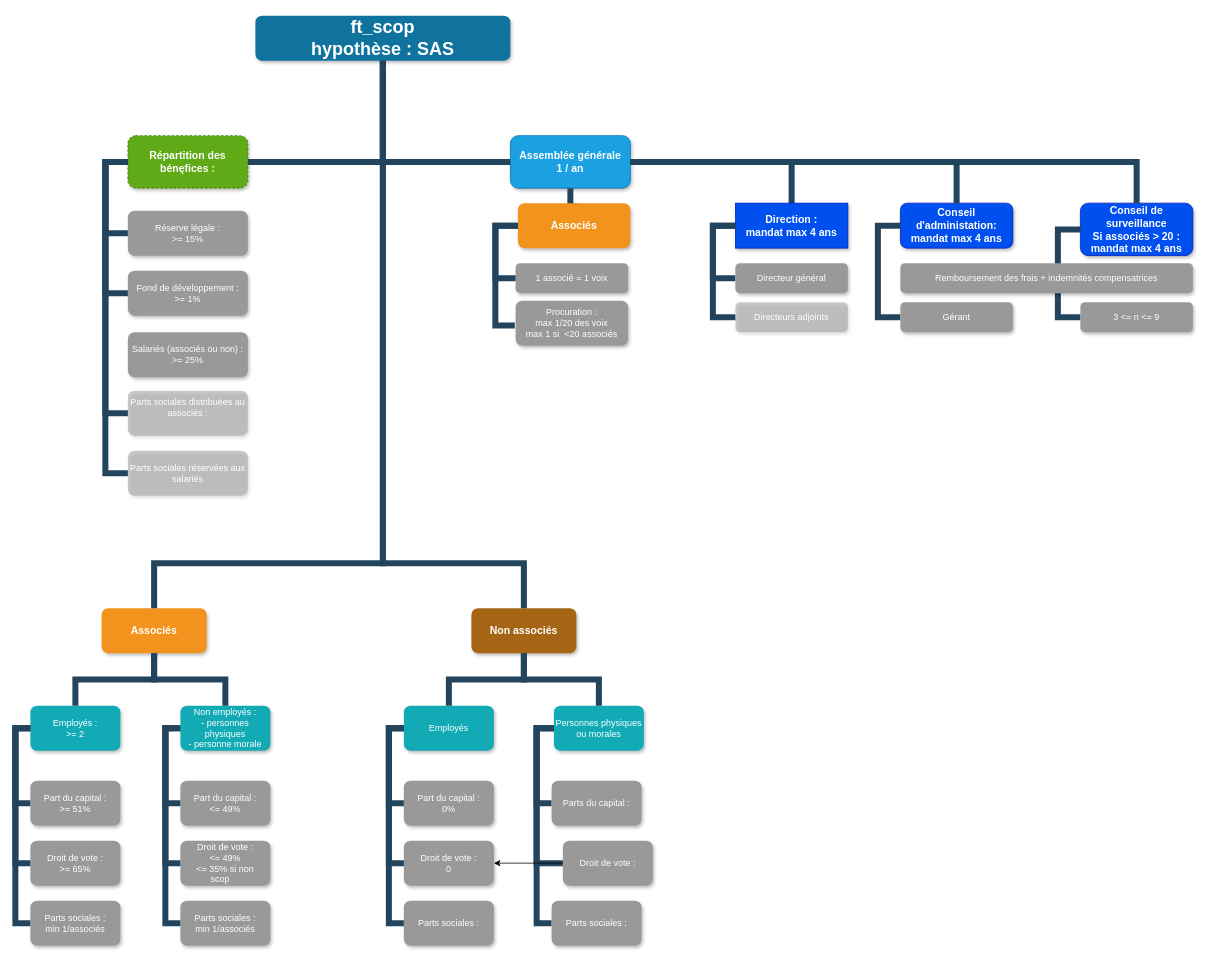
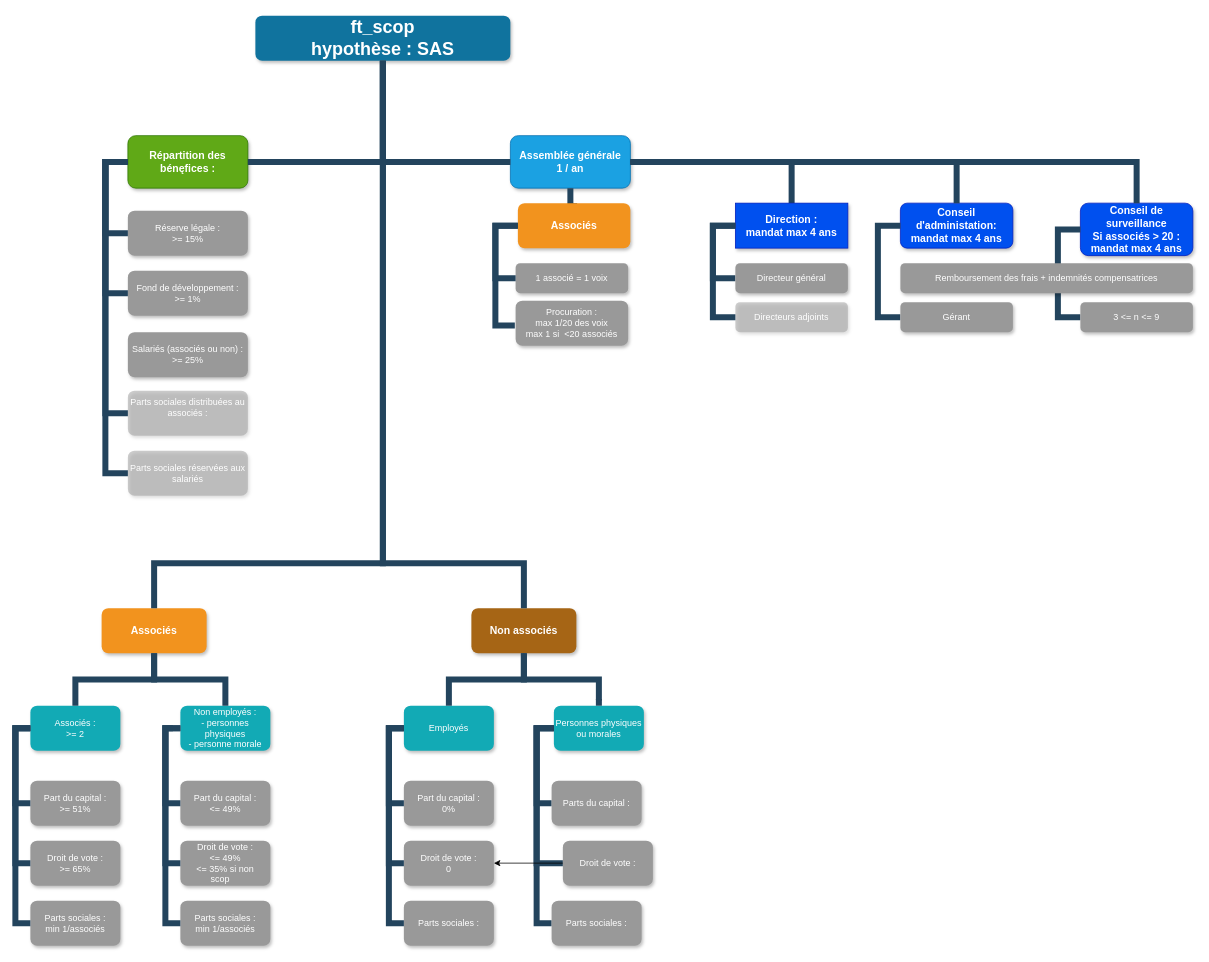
(188, 162) -> (188, 162)
(75, 728) -> (75, 728)
